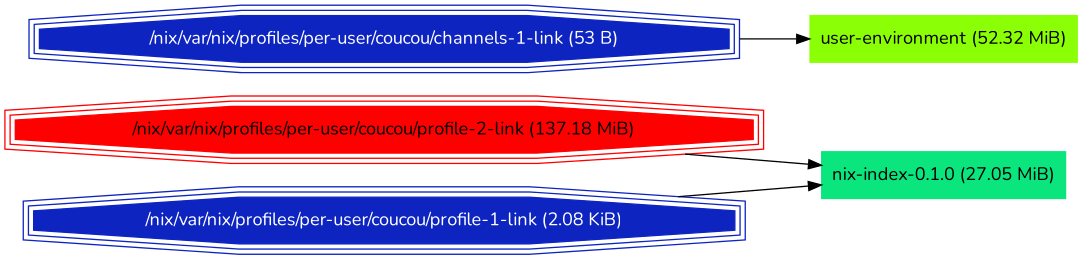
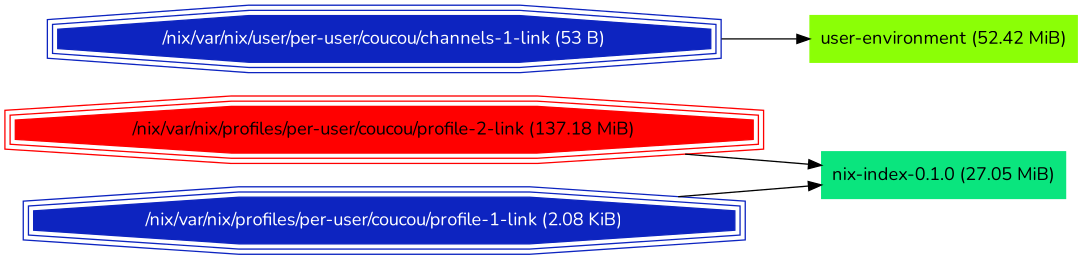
(384, 39) -> (384, 39)
(944, 39) -> (944, 39)
